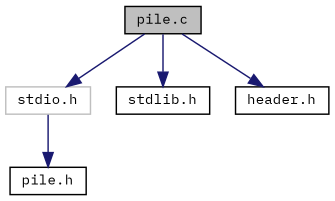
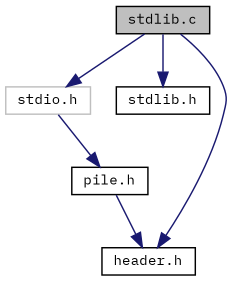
(163, 20) -> (163, 20)
none -> (126, 215)
